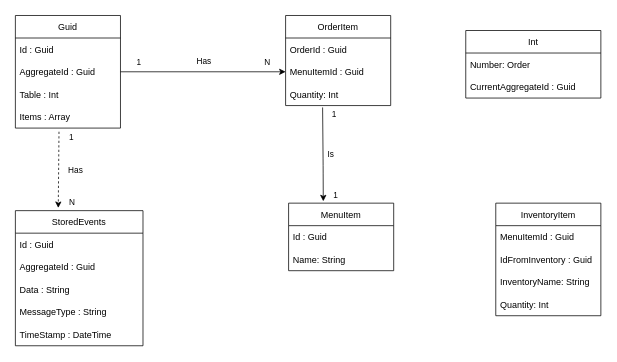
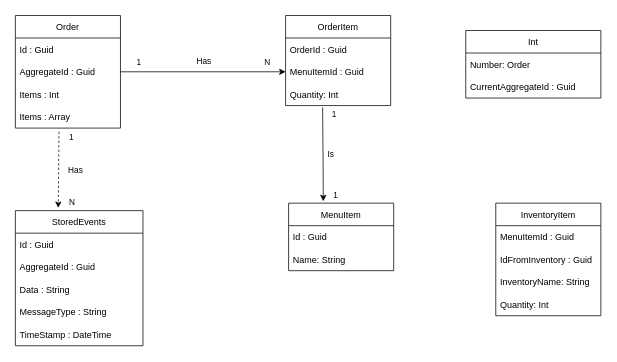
(68, 27) -> (68, 27)
(43, 95) -> (44, 95)
